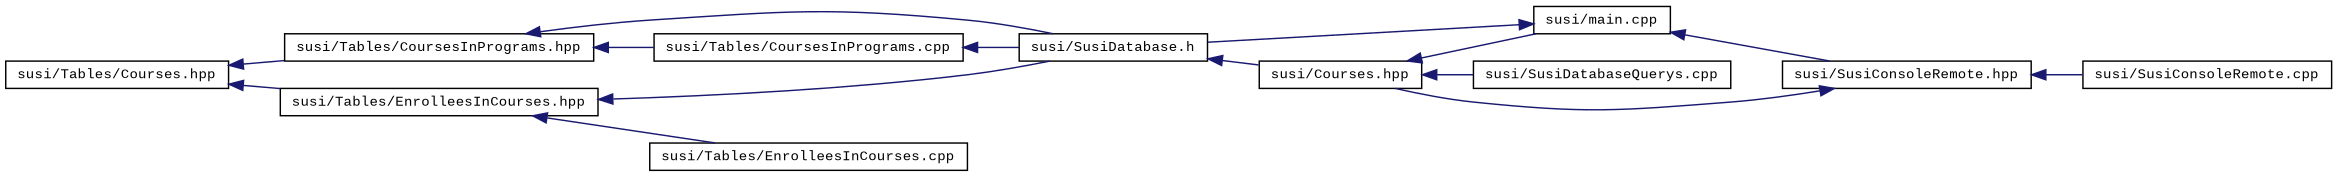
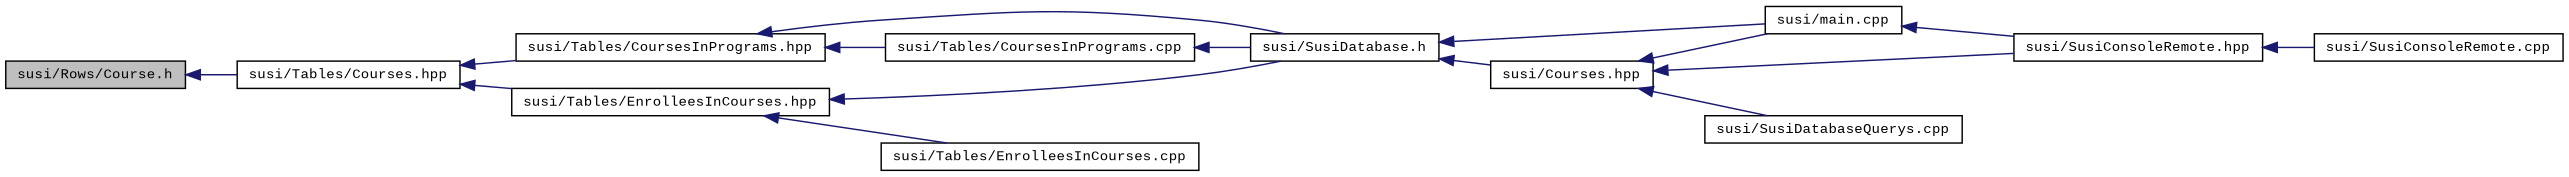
(1364, 33) -> (1610, 33)
none -> (96, 75)
(1607, 110) -> (1841, 62)
